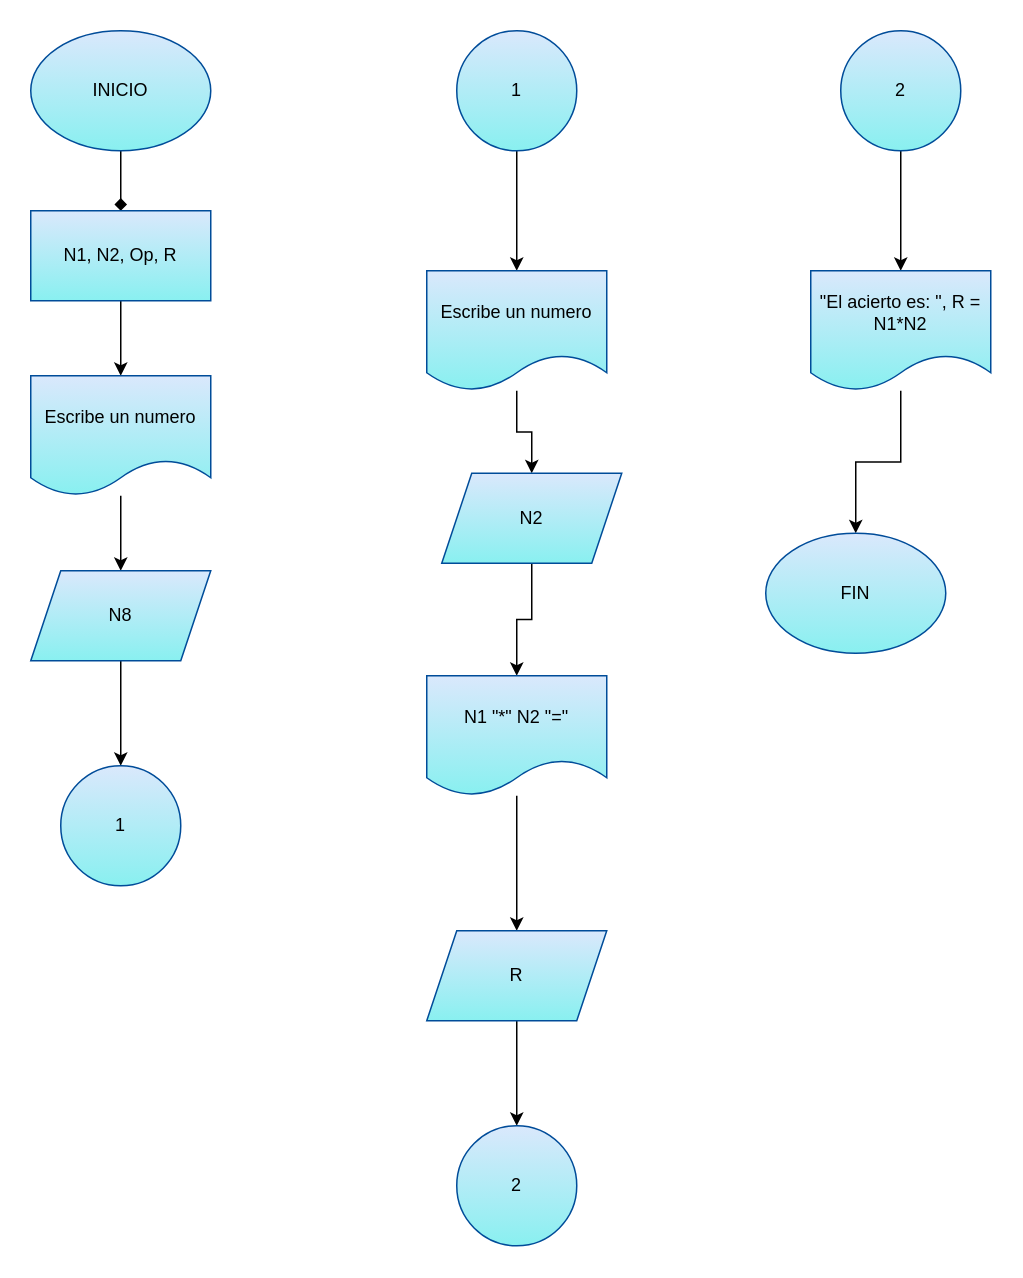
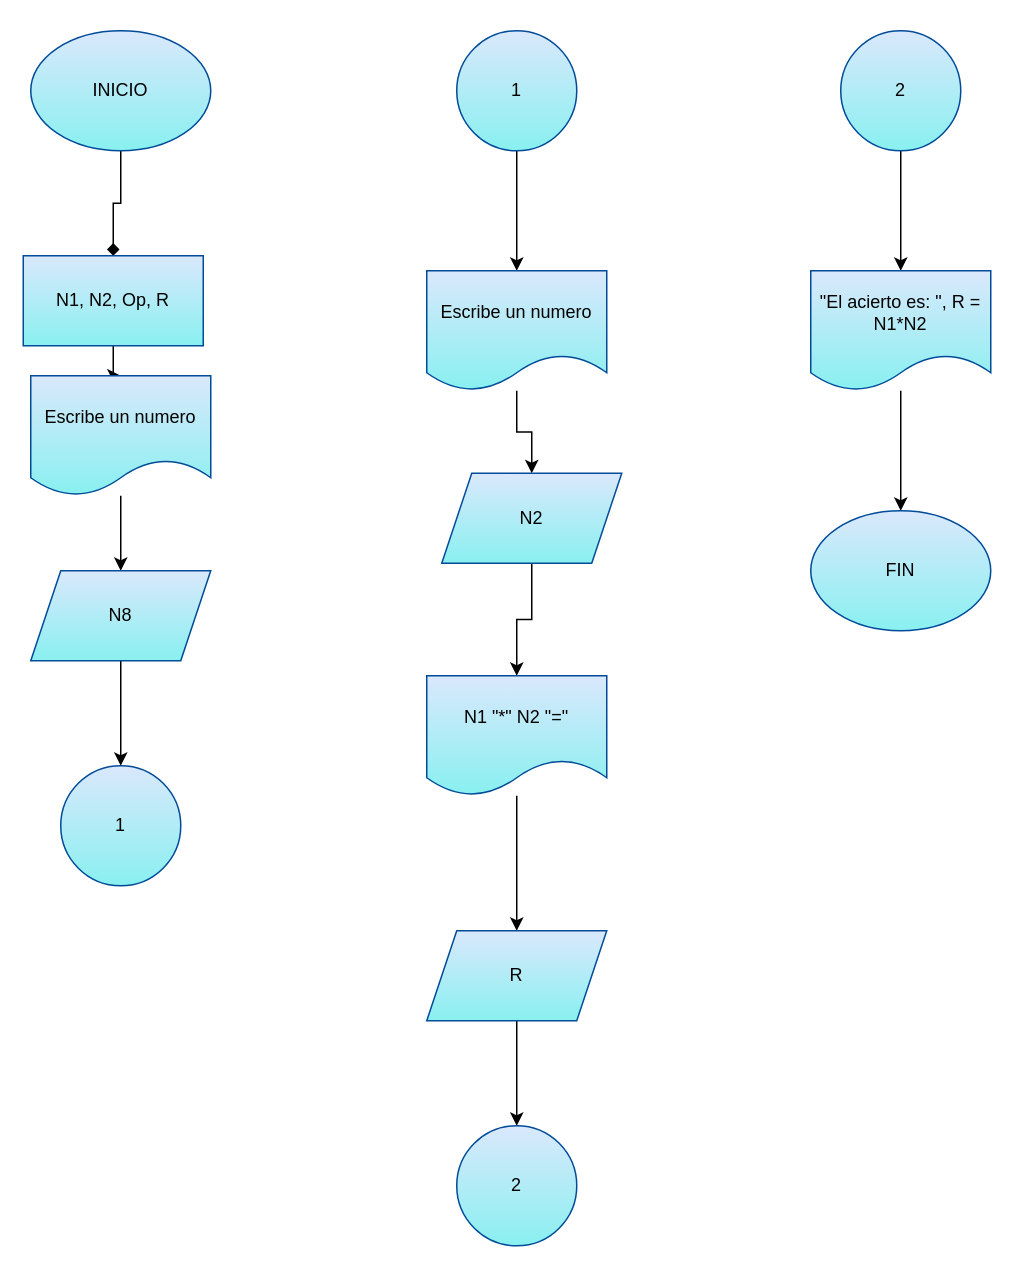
(121, 256) -> (113, 301)
(856, 593) -> (901, 571)
